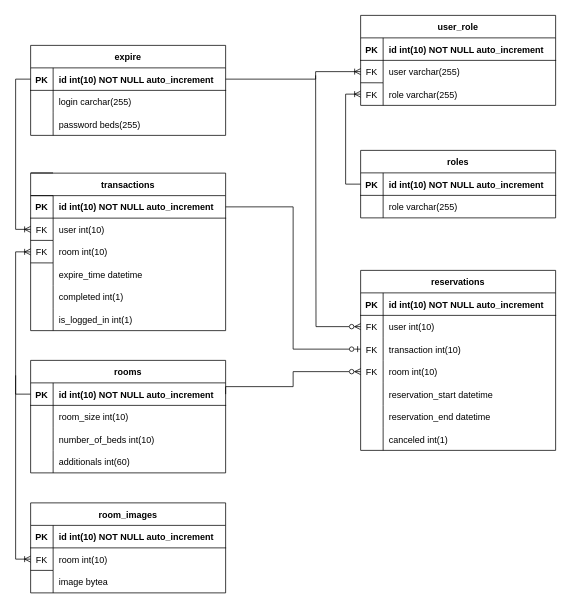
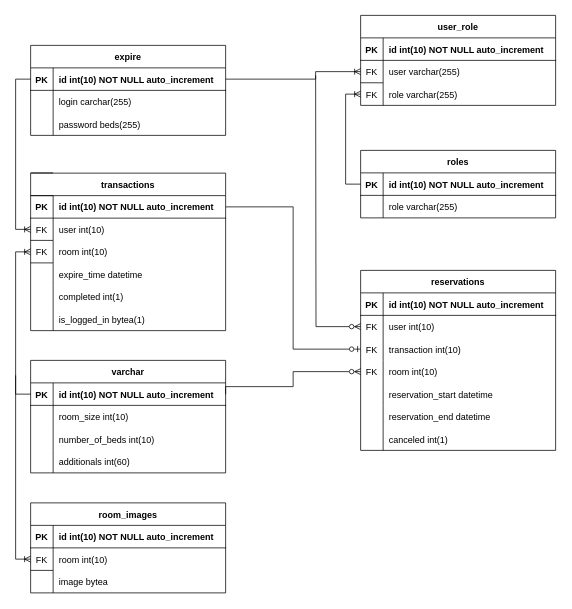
(101, 320) -> (107, 320)
(128, 372) -> (128, 372)
